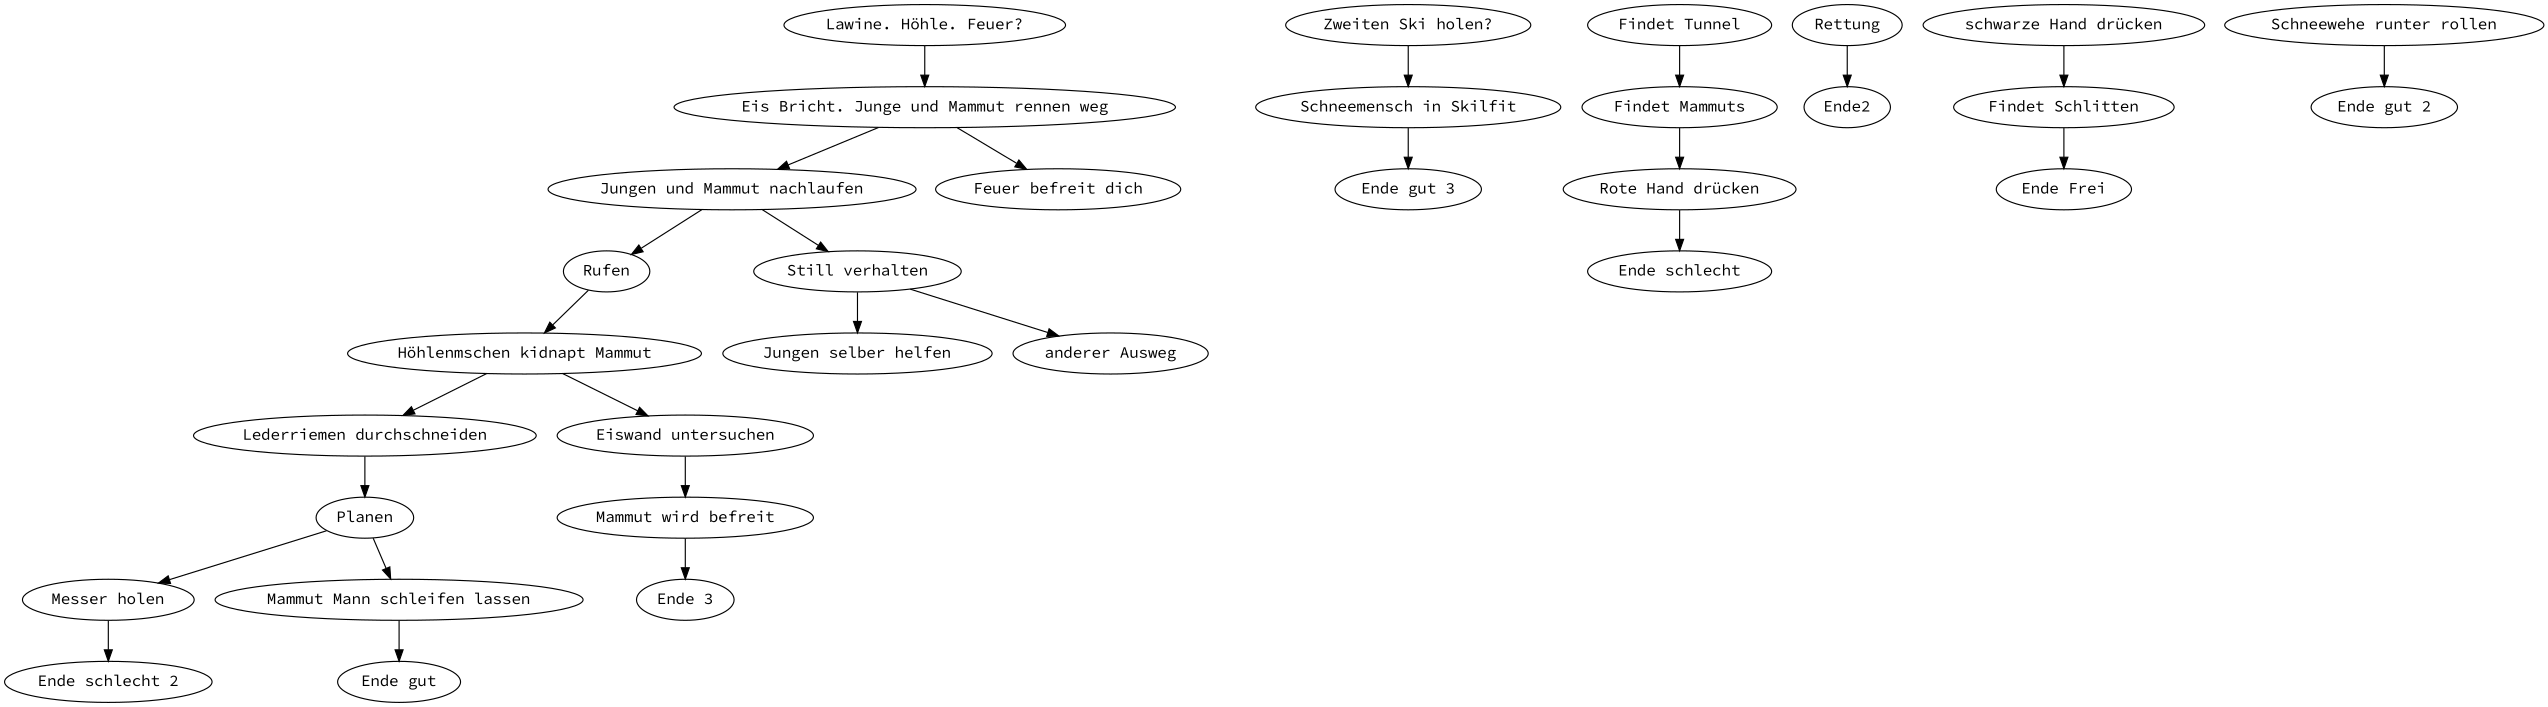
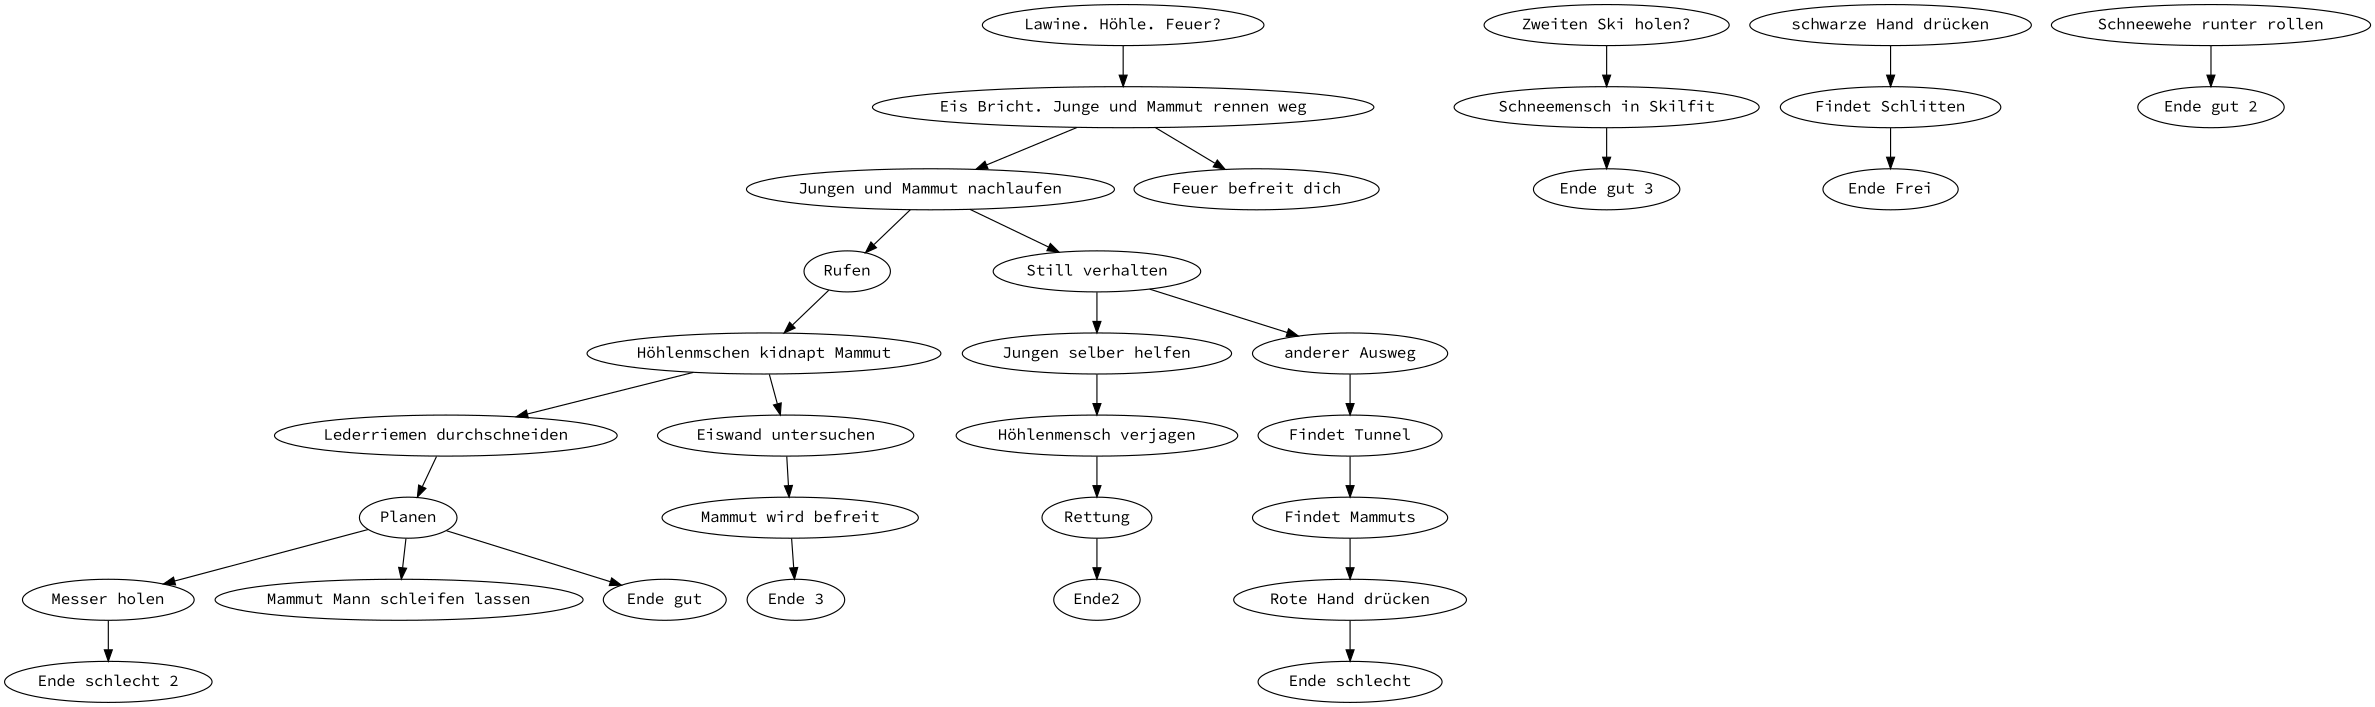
none -> (1350, 389)
none -> (1097, 436)
(399, 635) -> (528, 556)
